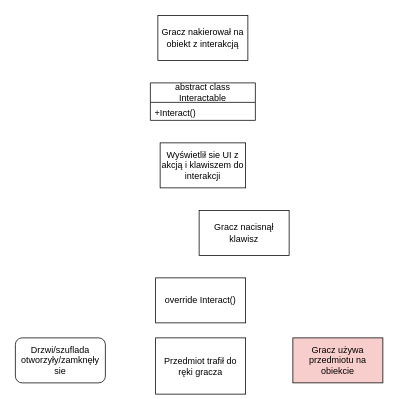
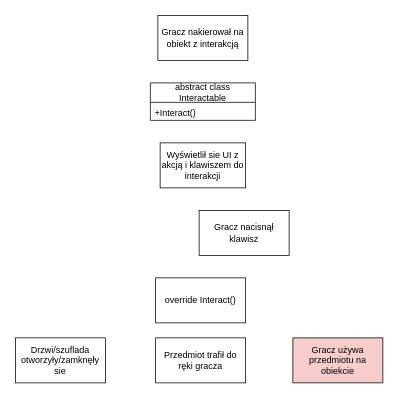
(60, 360) -> (60, 360)
(201, 366) -> (201, 360)
